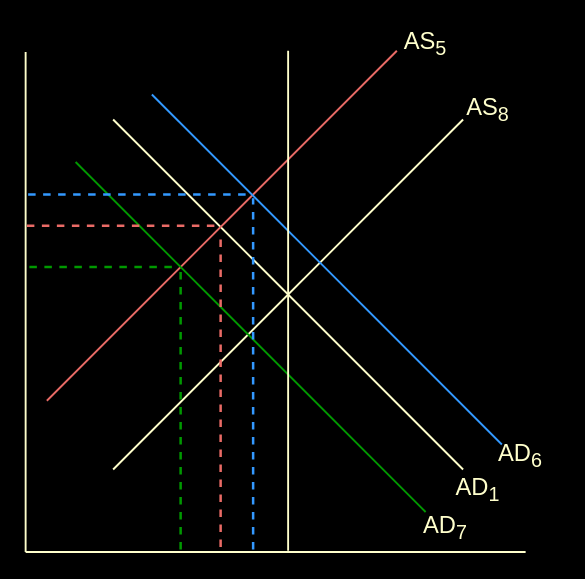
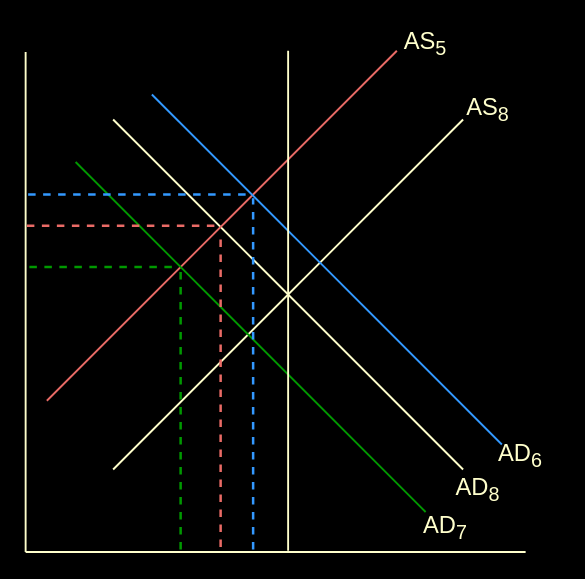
(478, 491) -> (478, 491)
